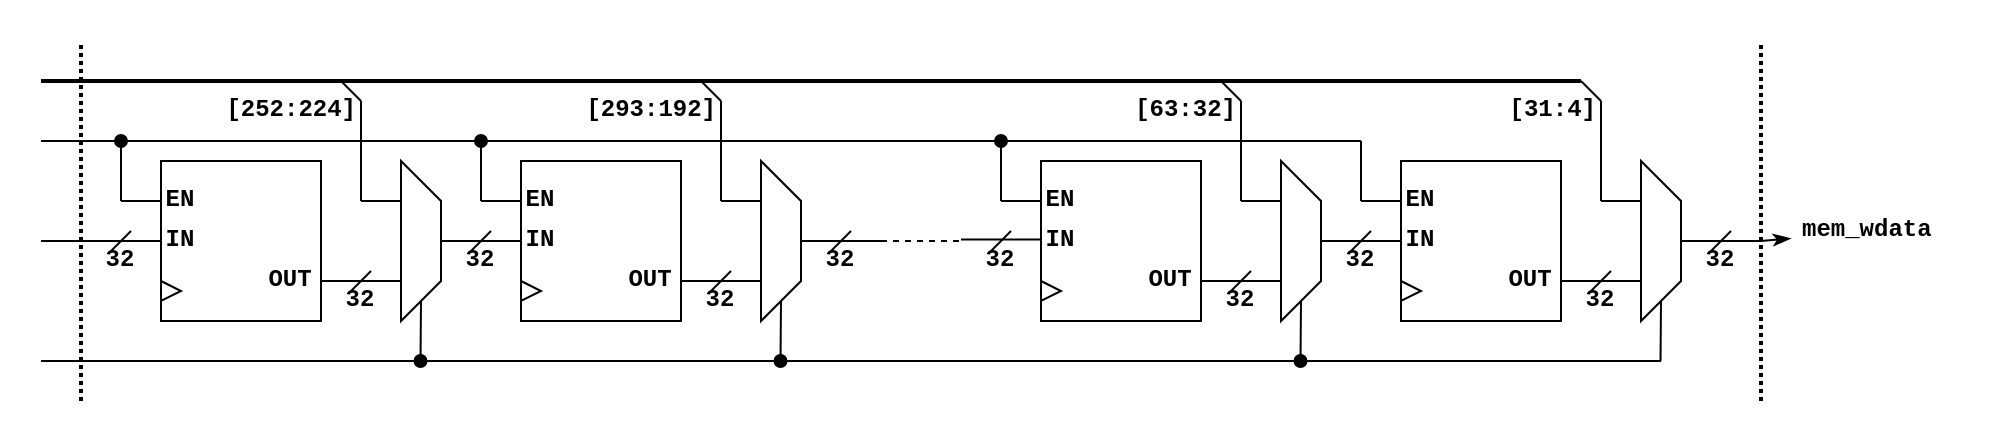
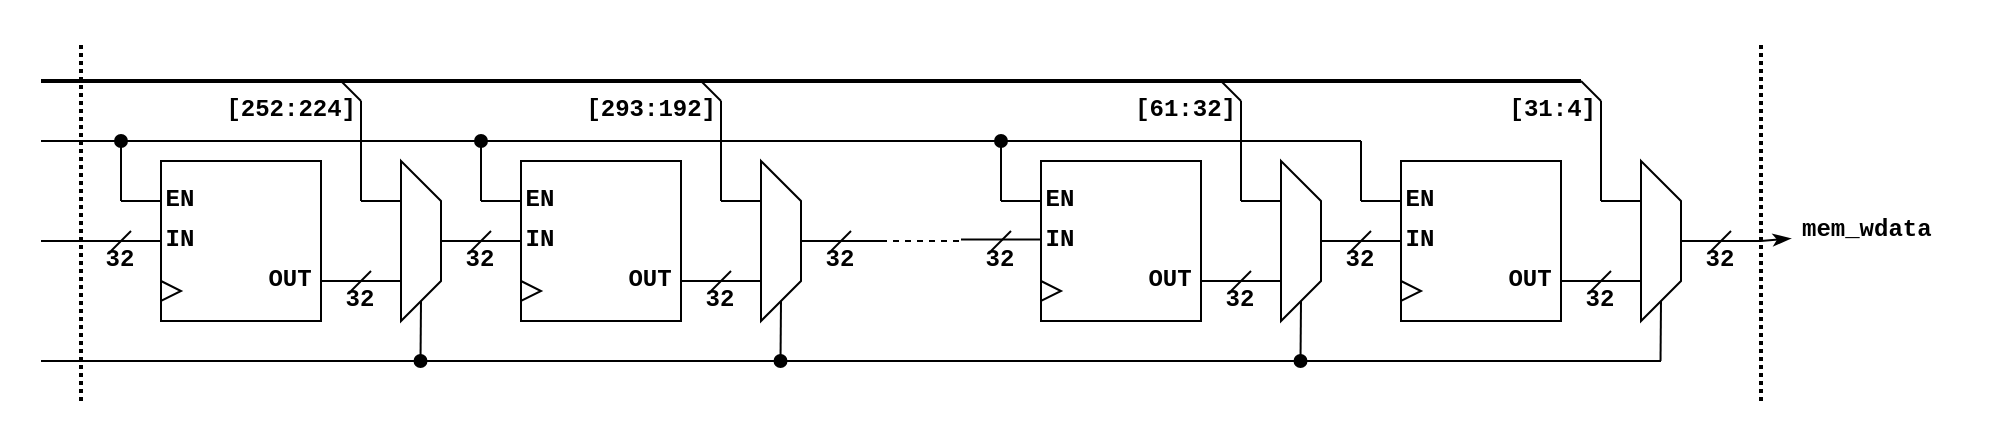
(1193, 111) -> (1193, 111)
